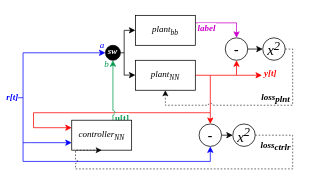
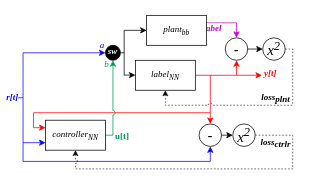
(165, 30) -> (177, 30)
(165, 75) -> (165, 75)
(102, 135) -> (75, 135)
